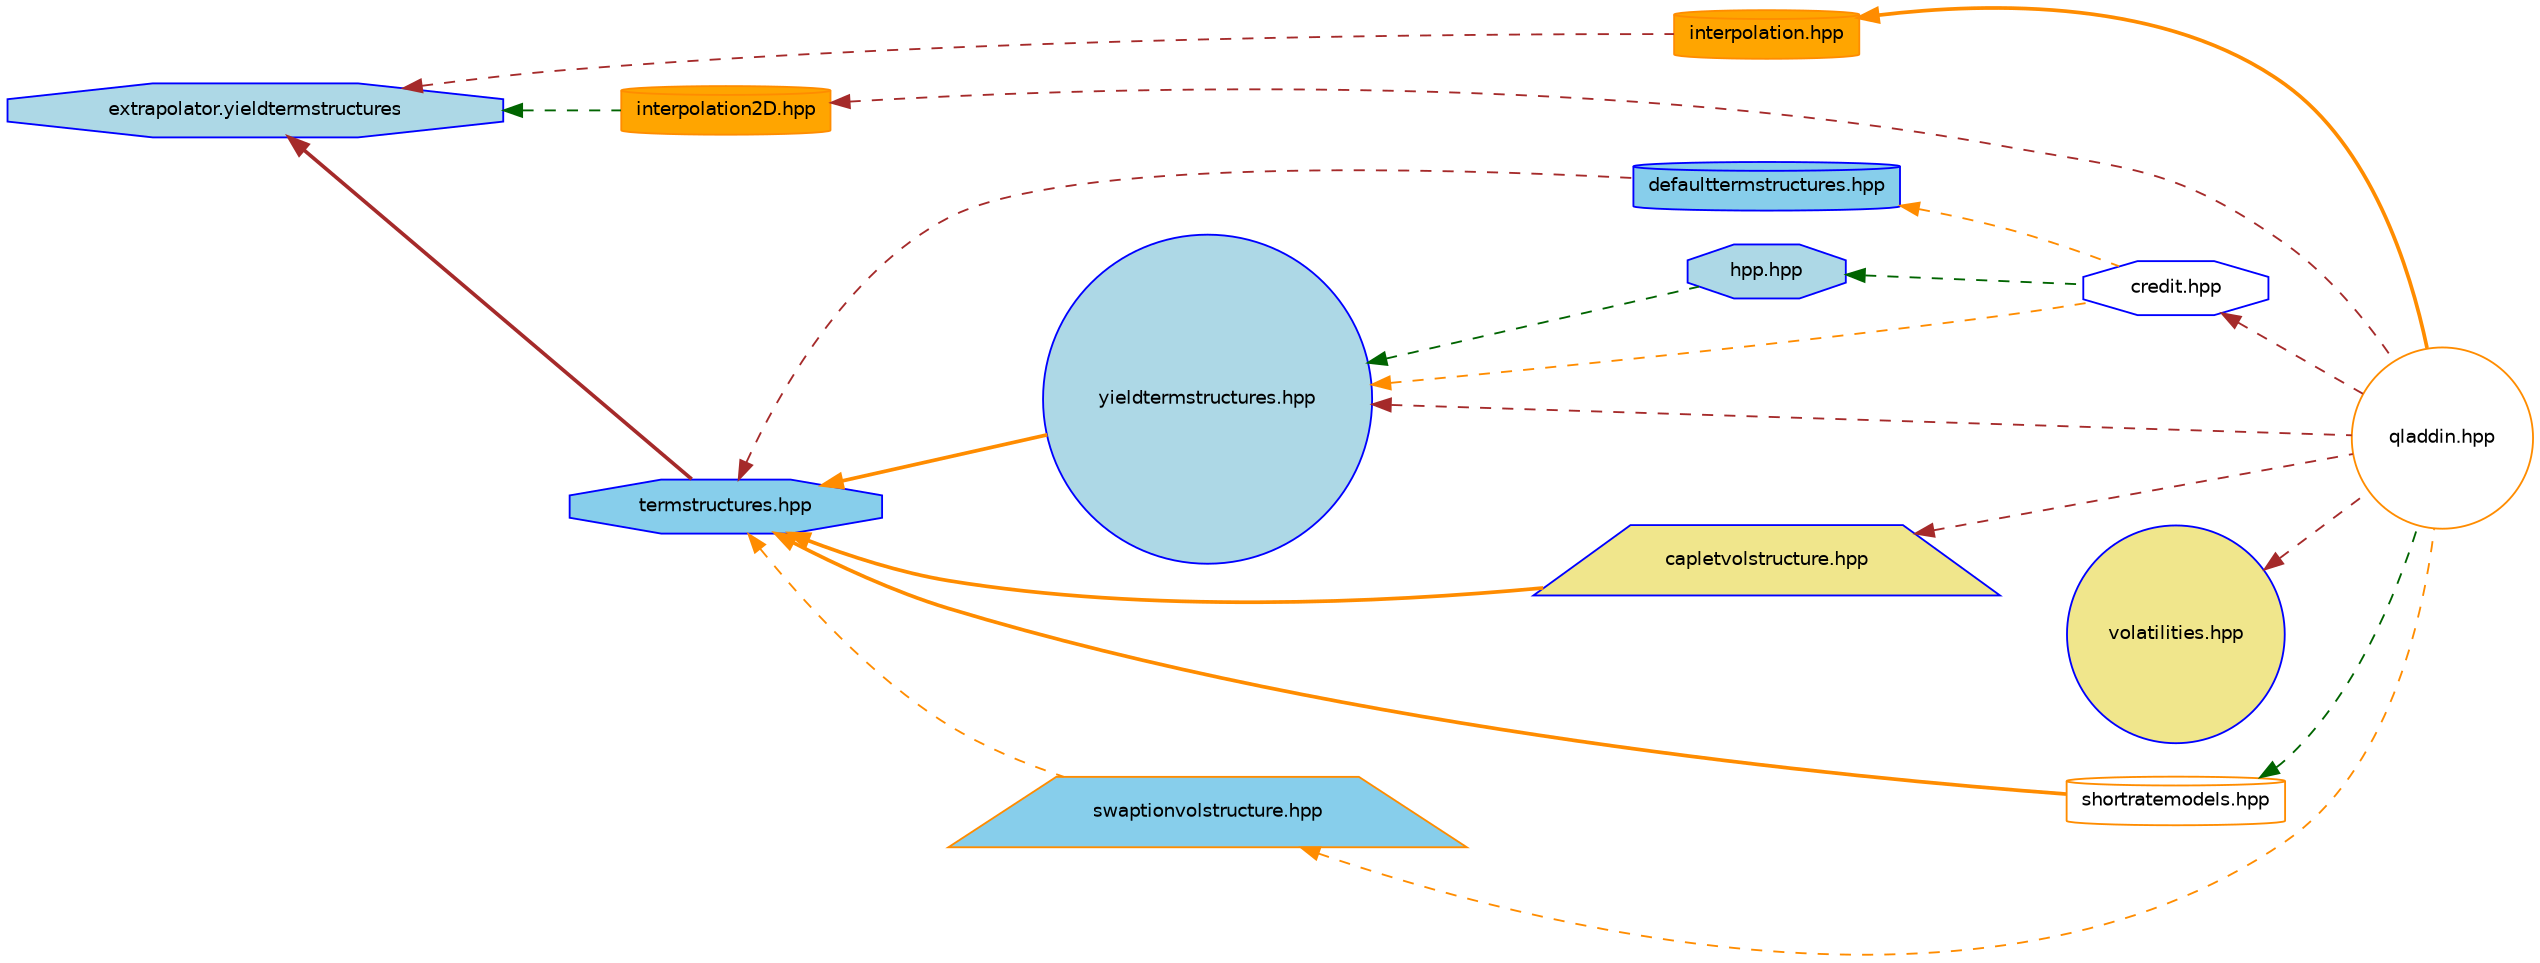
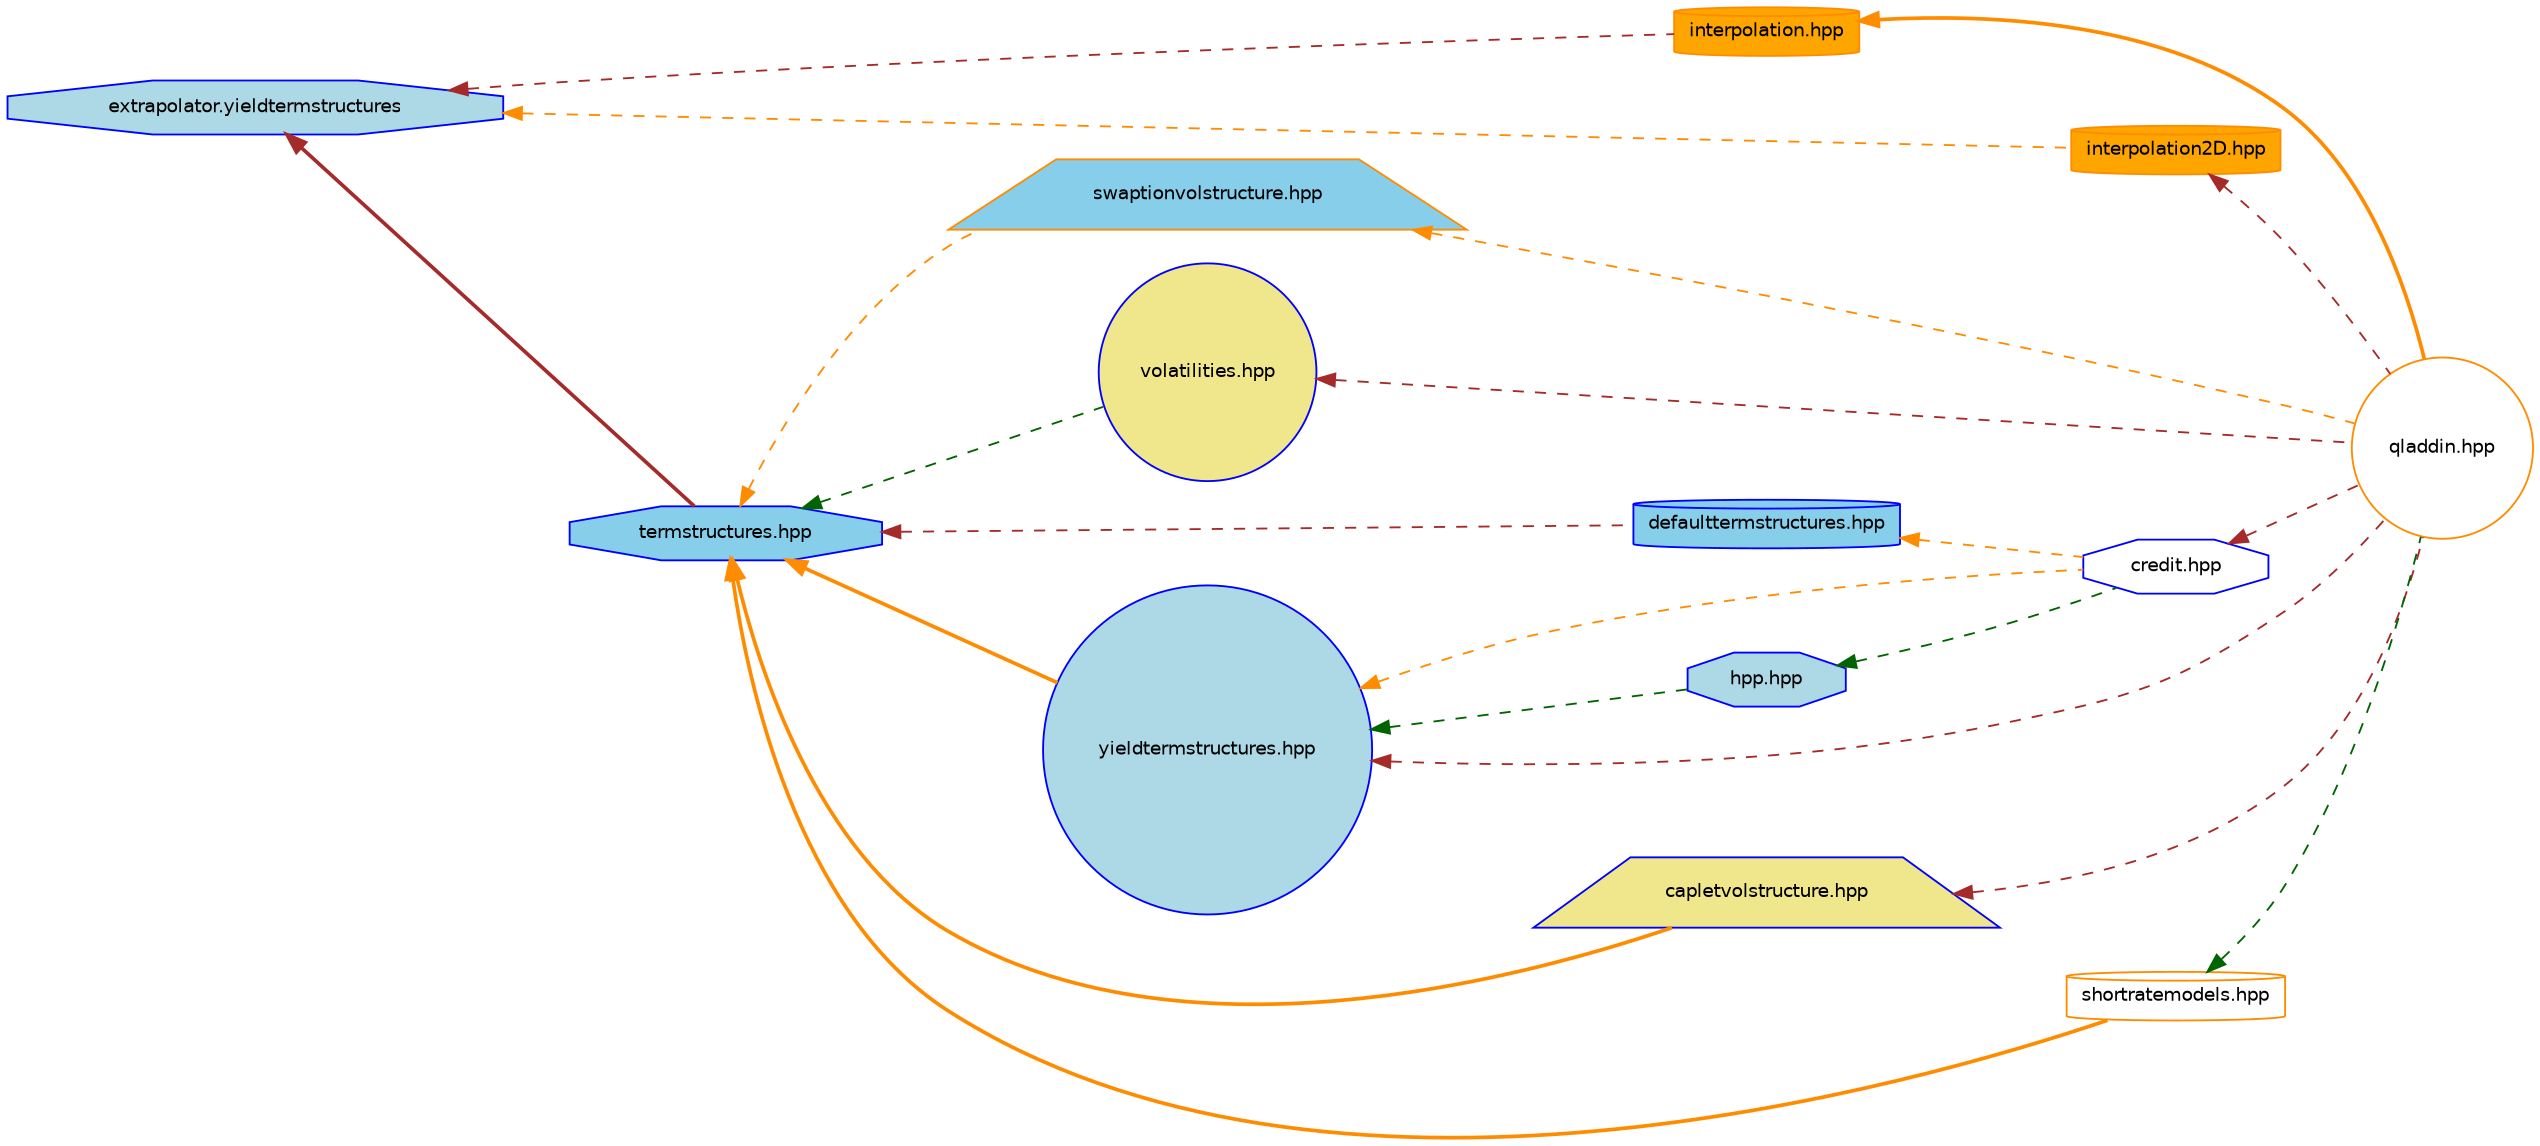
(572, 110) -> (1297, 131)
none -> (962, 454)
